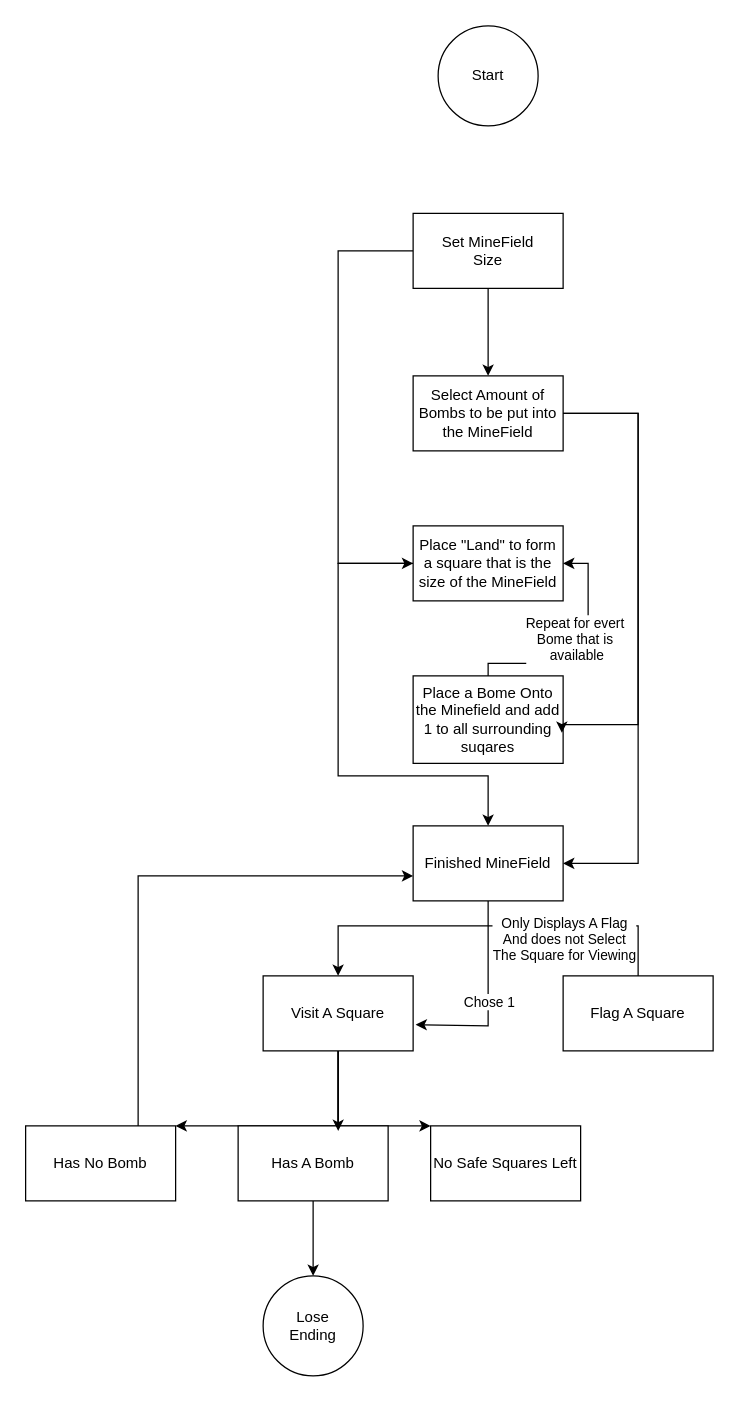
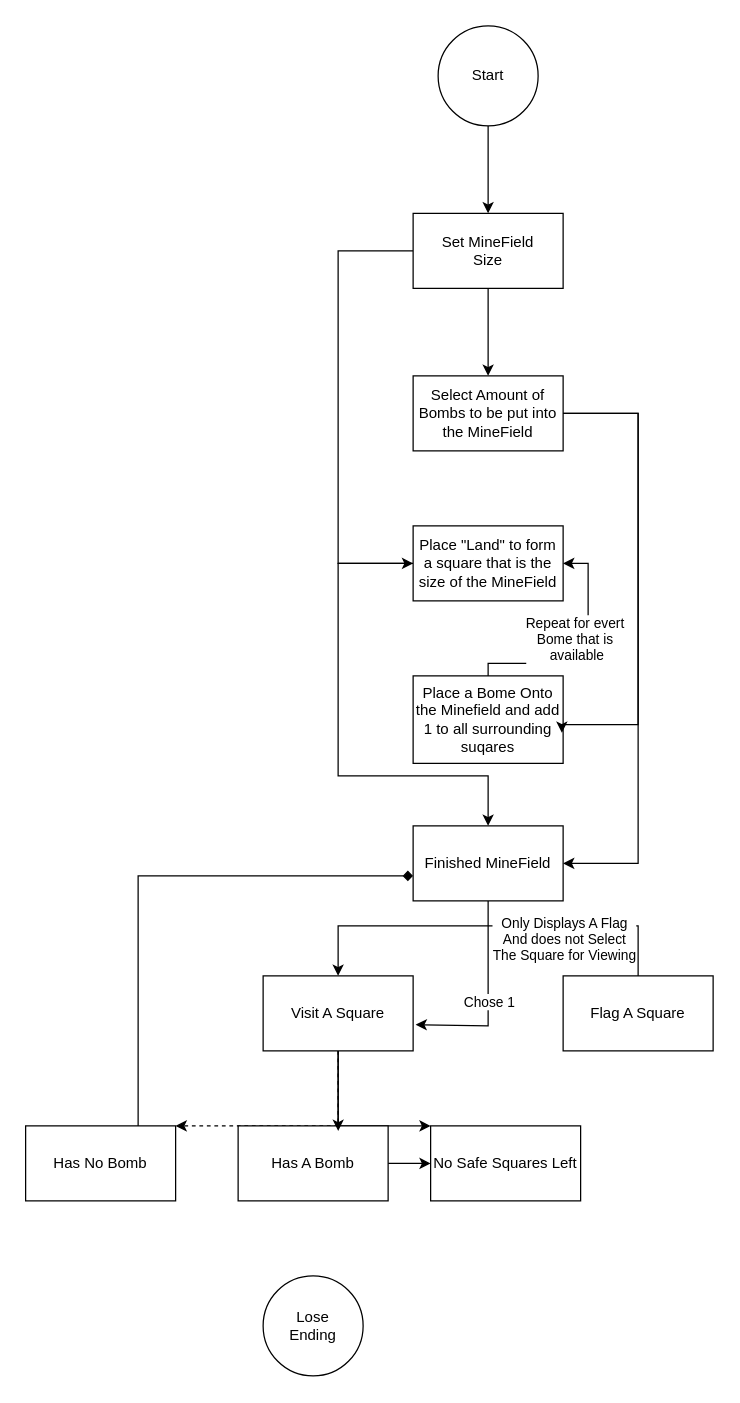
none -> (488, 165)
(403, 876) -> (402, 876)
(212, 1126) -> (212, 1126)
(313, 1234) -> (412, 1163)
